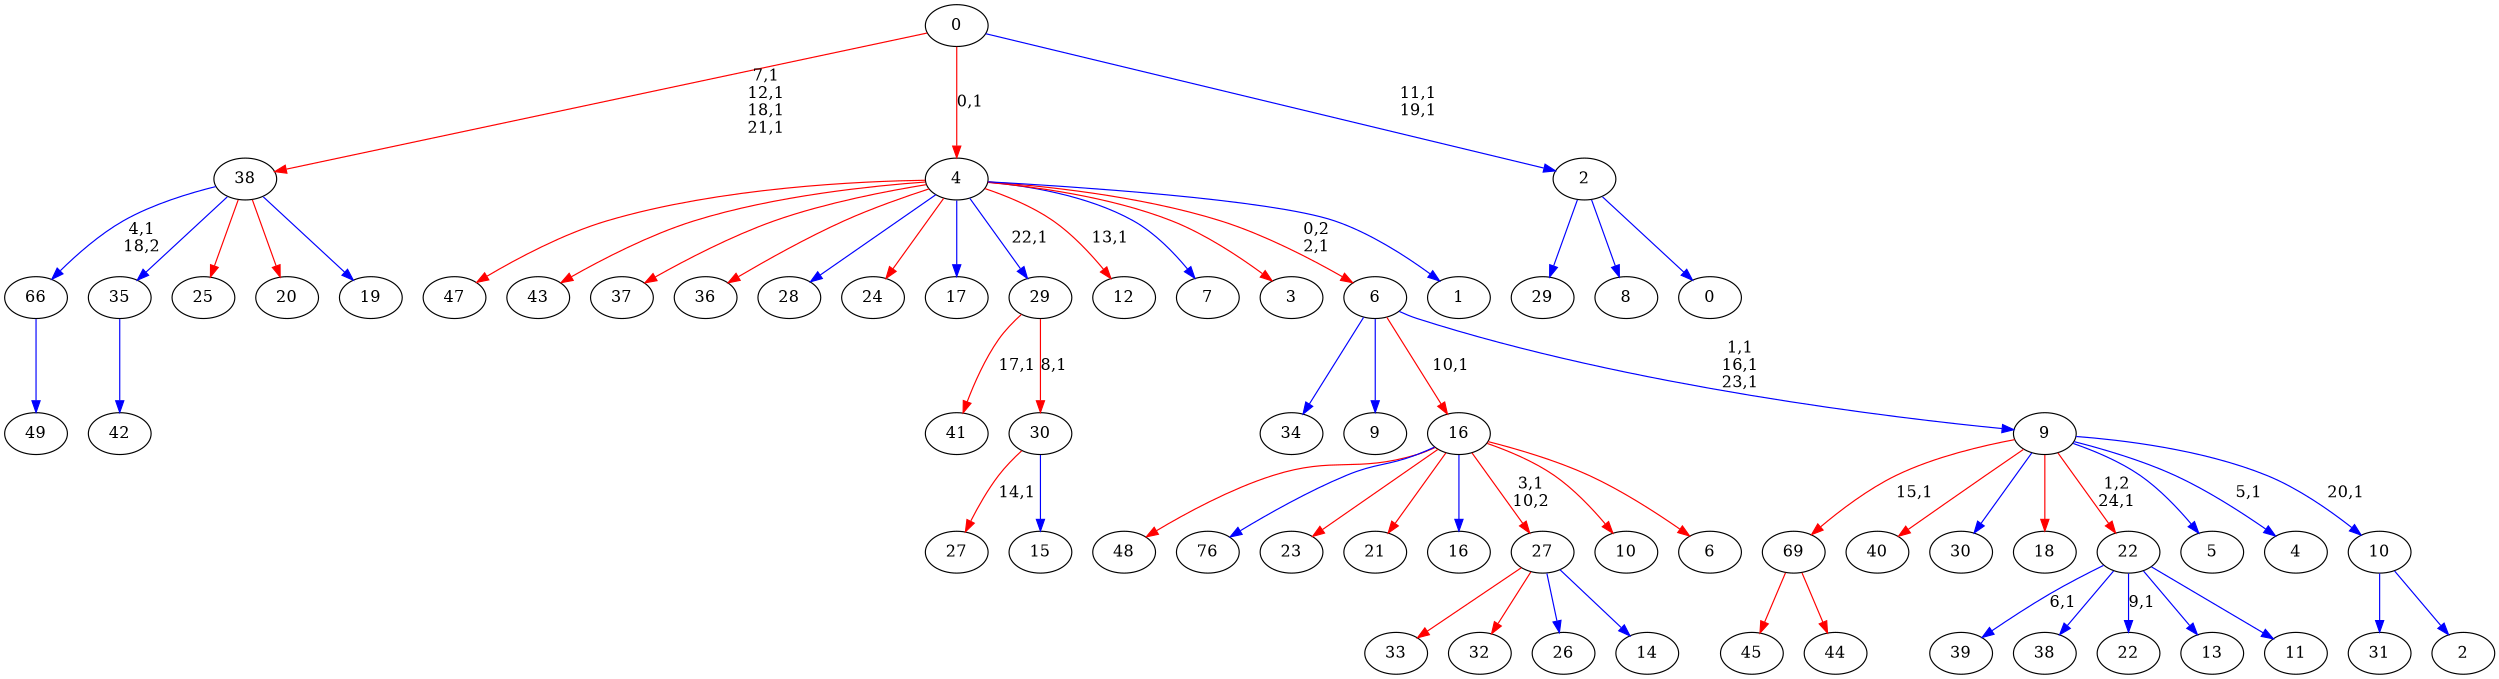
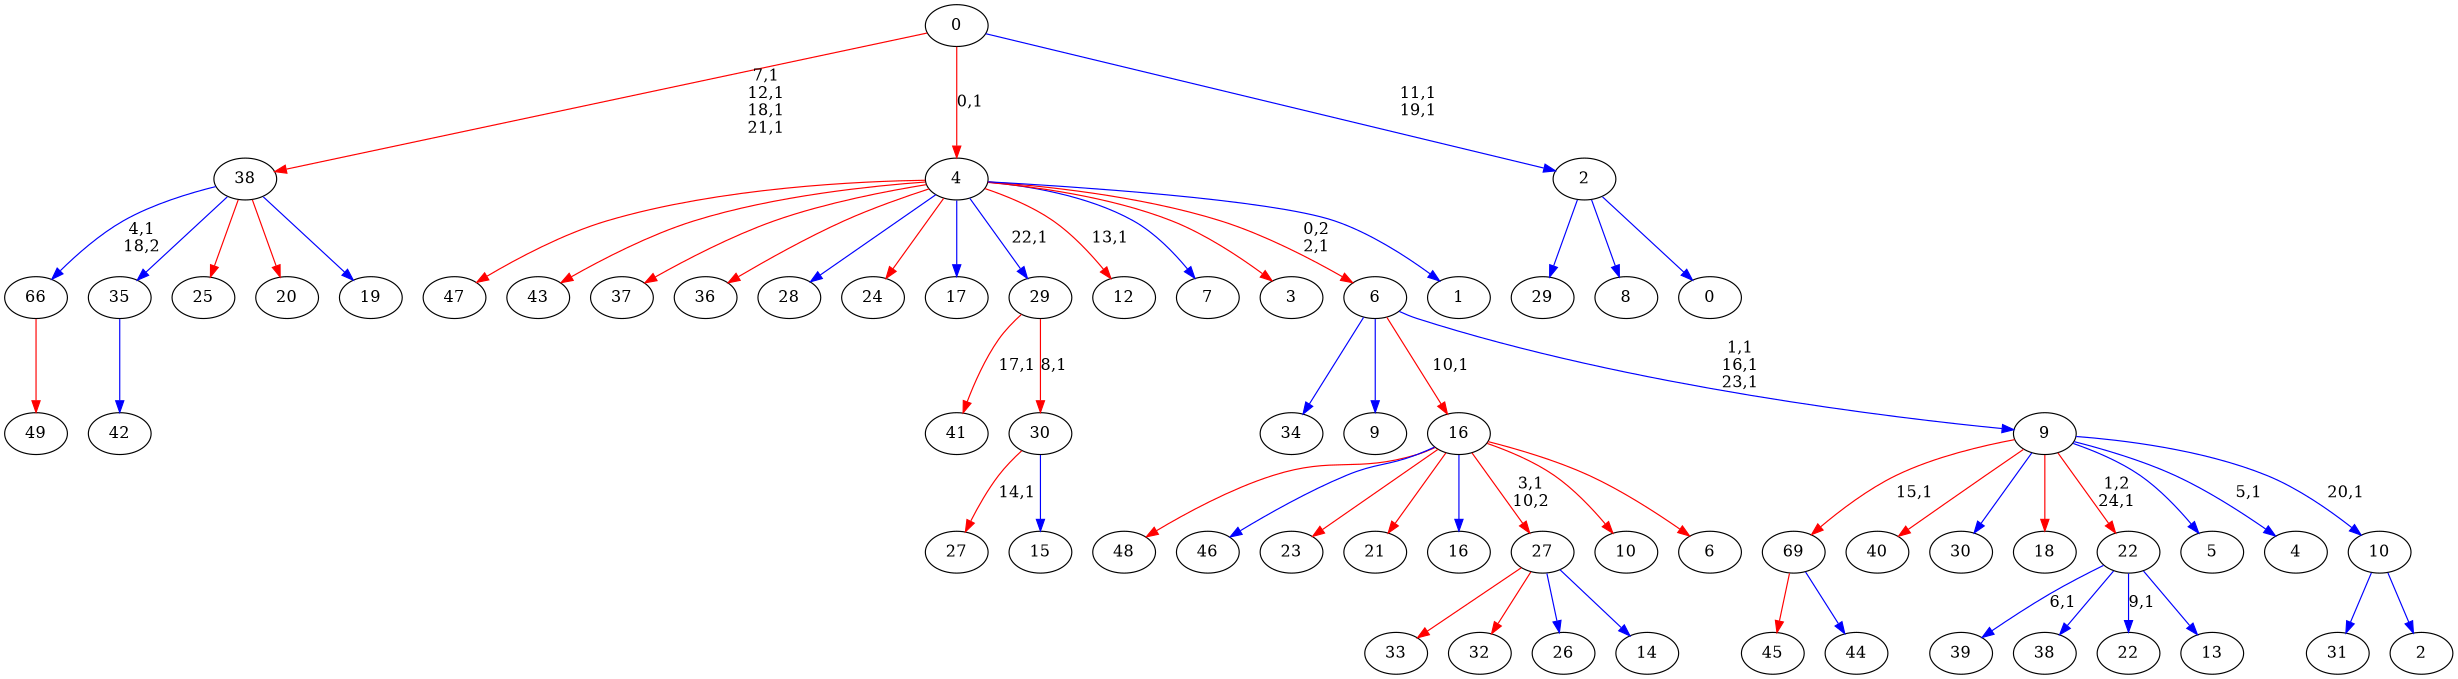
(36, 360) -> (36, 360)
(1208, 552) -> (1208, 552)
(1812, 597) -> (1822, 598)
(2296, 653) -> none
